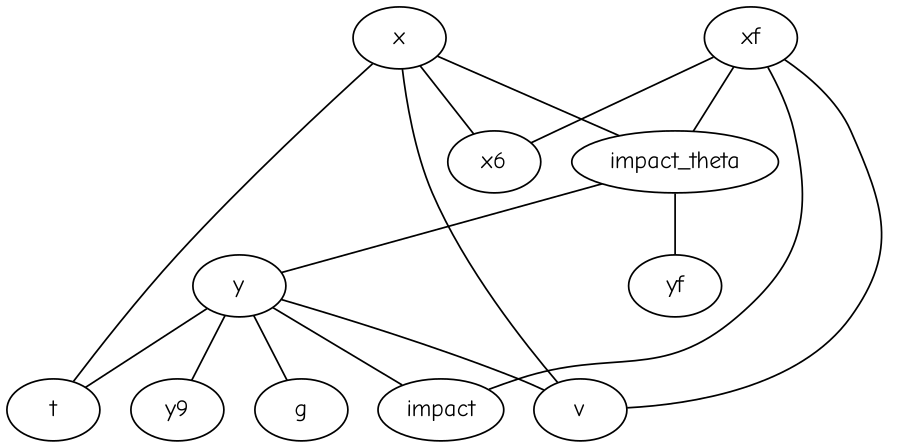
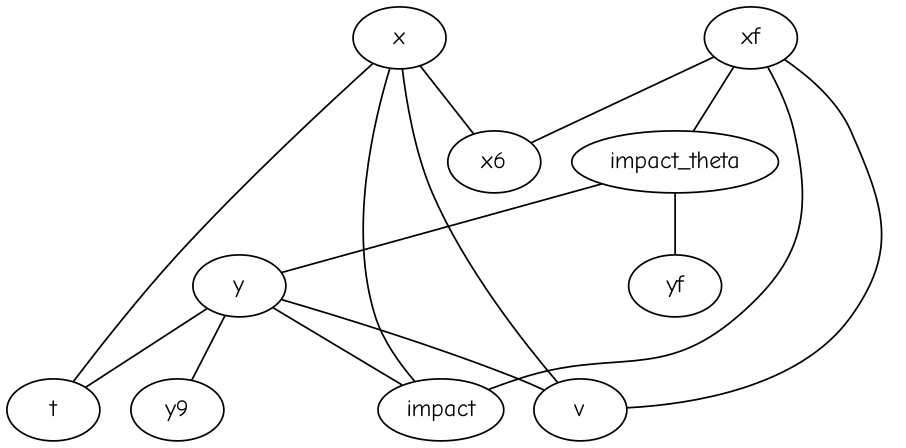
(528, 96) -> (364, 230)
(301, 410) -> none
